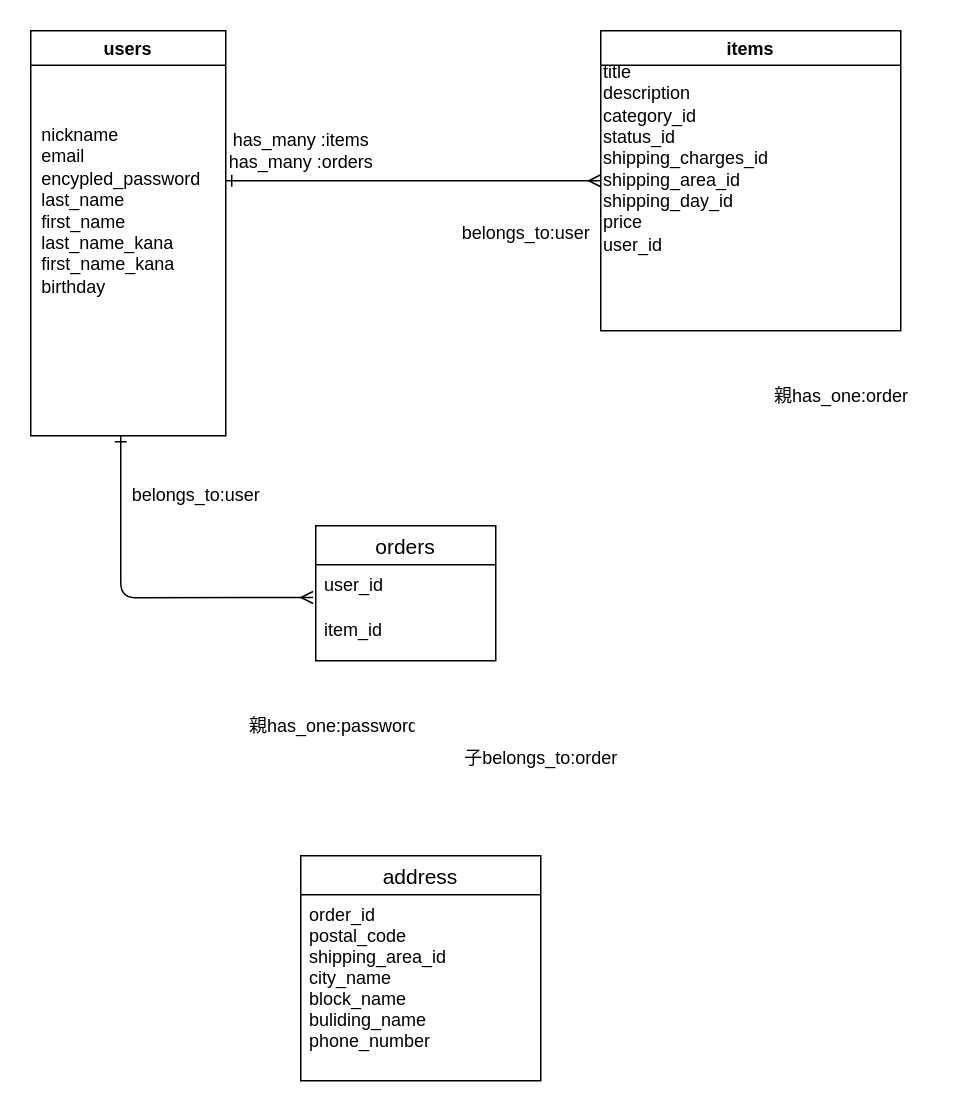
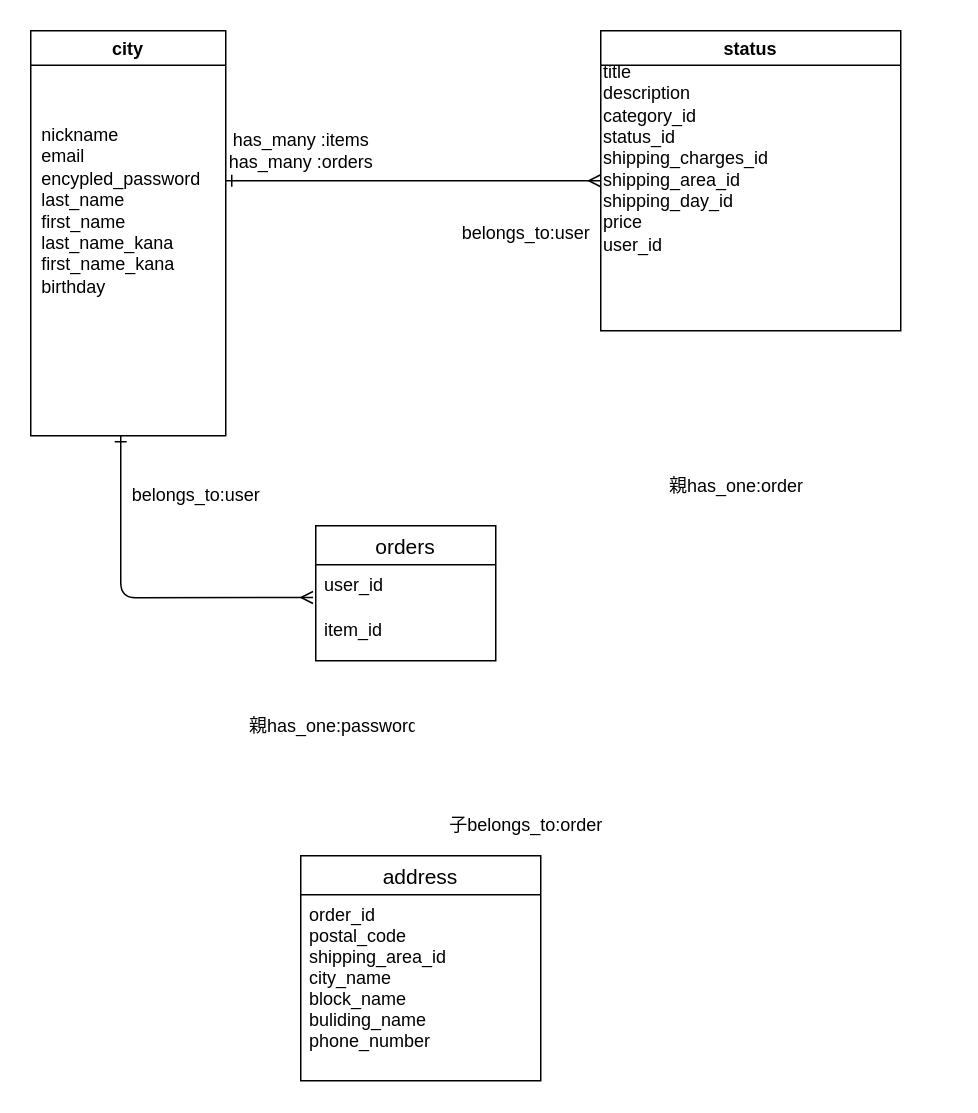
(128, 49) -> (128, 49)
(750, 49) -> (750, 49)
(856, 398) -> (751, 488)
(541, 758) -> (526, 826)
